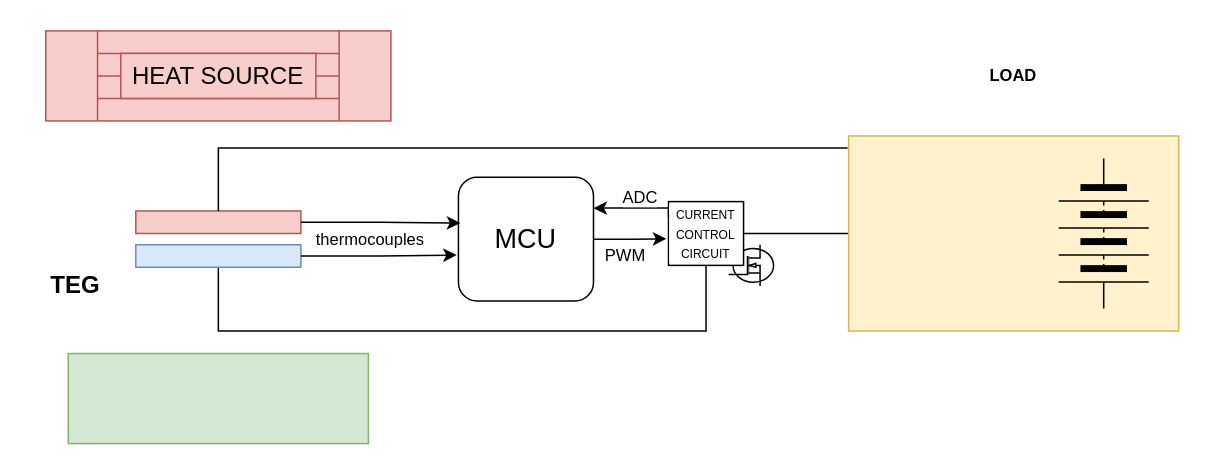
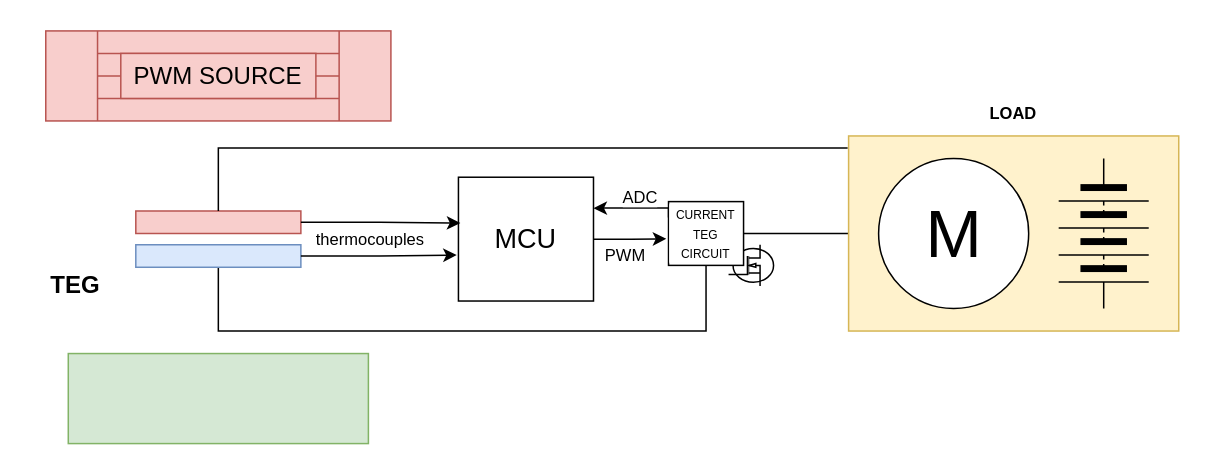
(218, 76) -> (218, 76)
(1013, 76) -> (1013, 113)
(706, 233) -> (706, 233)
none -> (953, 233)
(526, 239) -> (526, 239)
